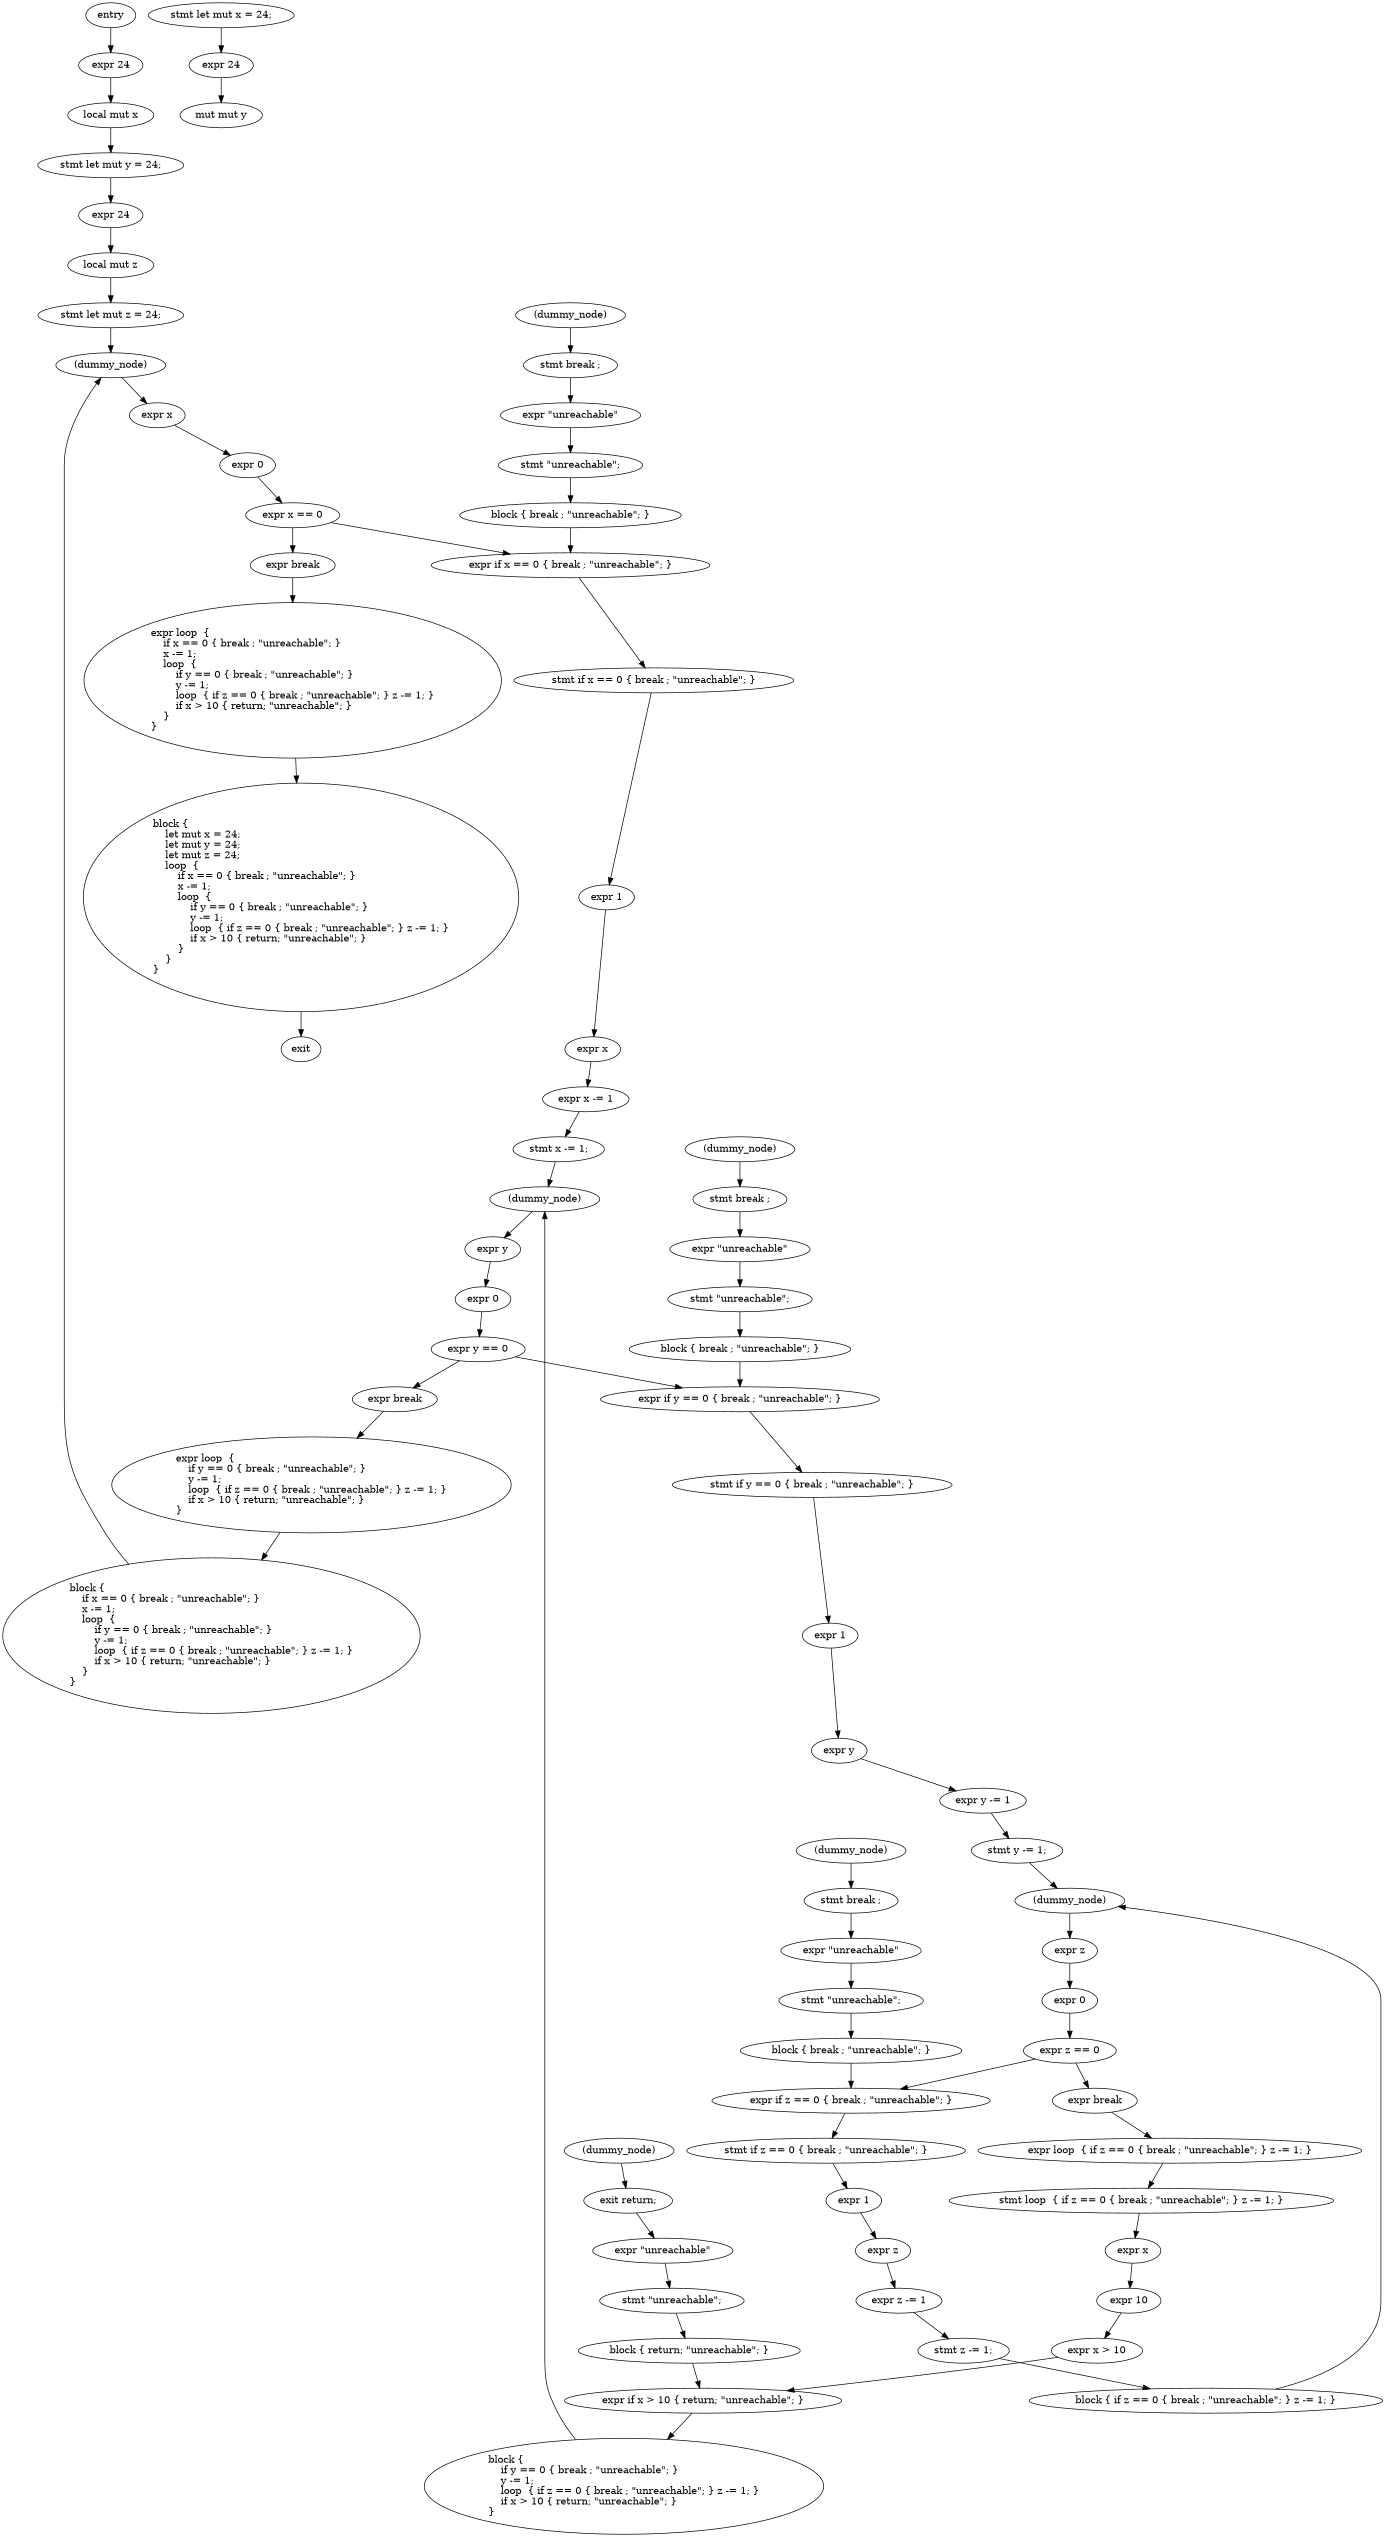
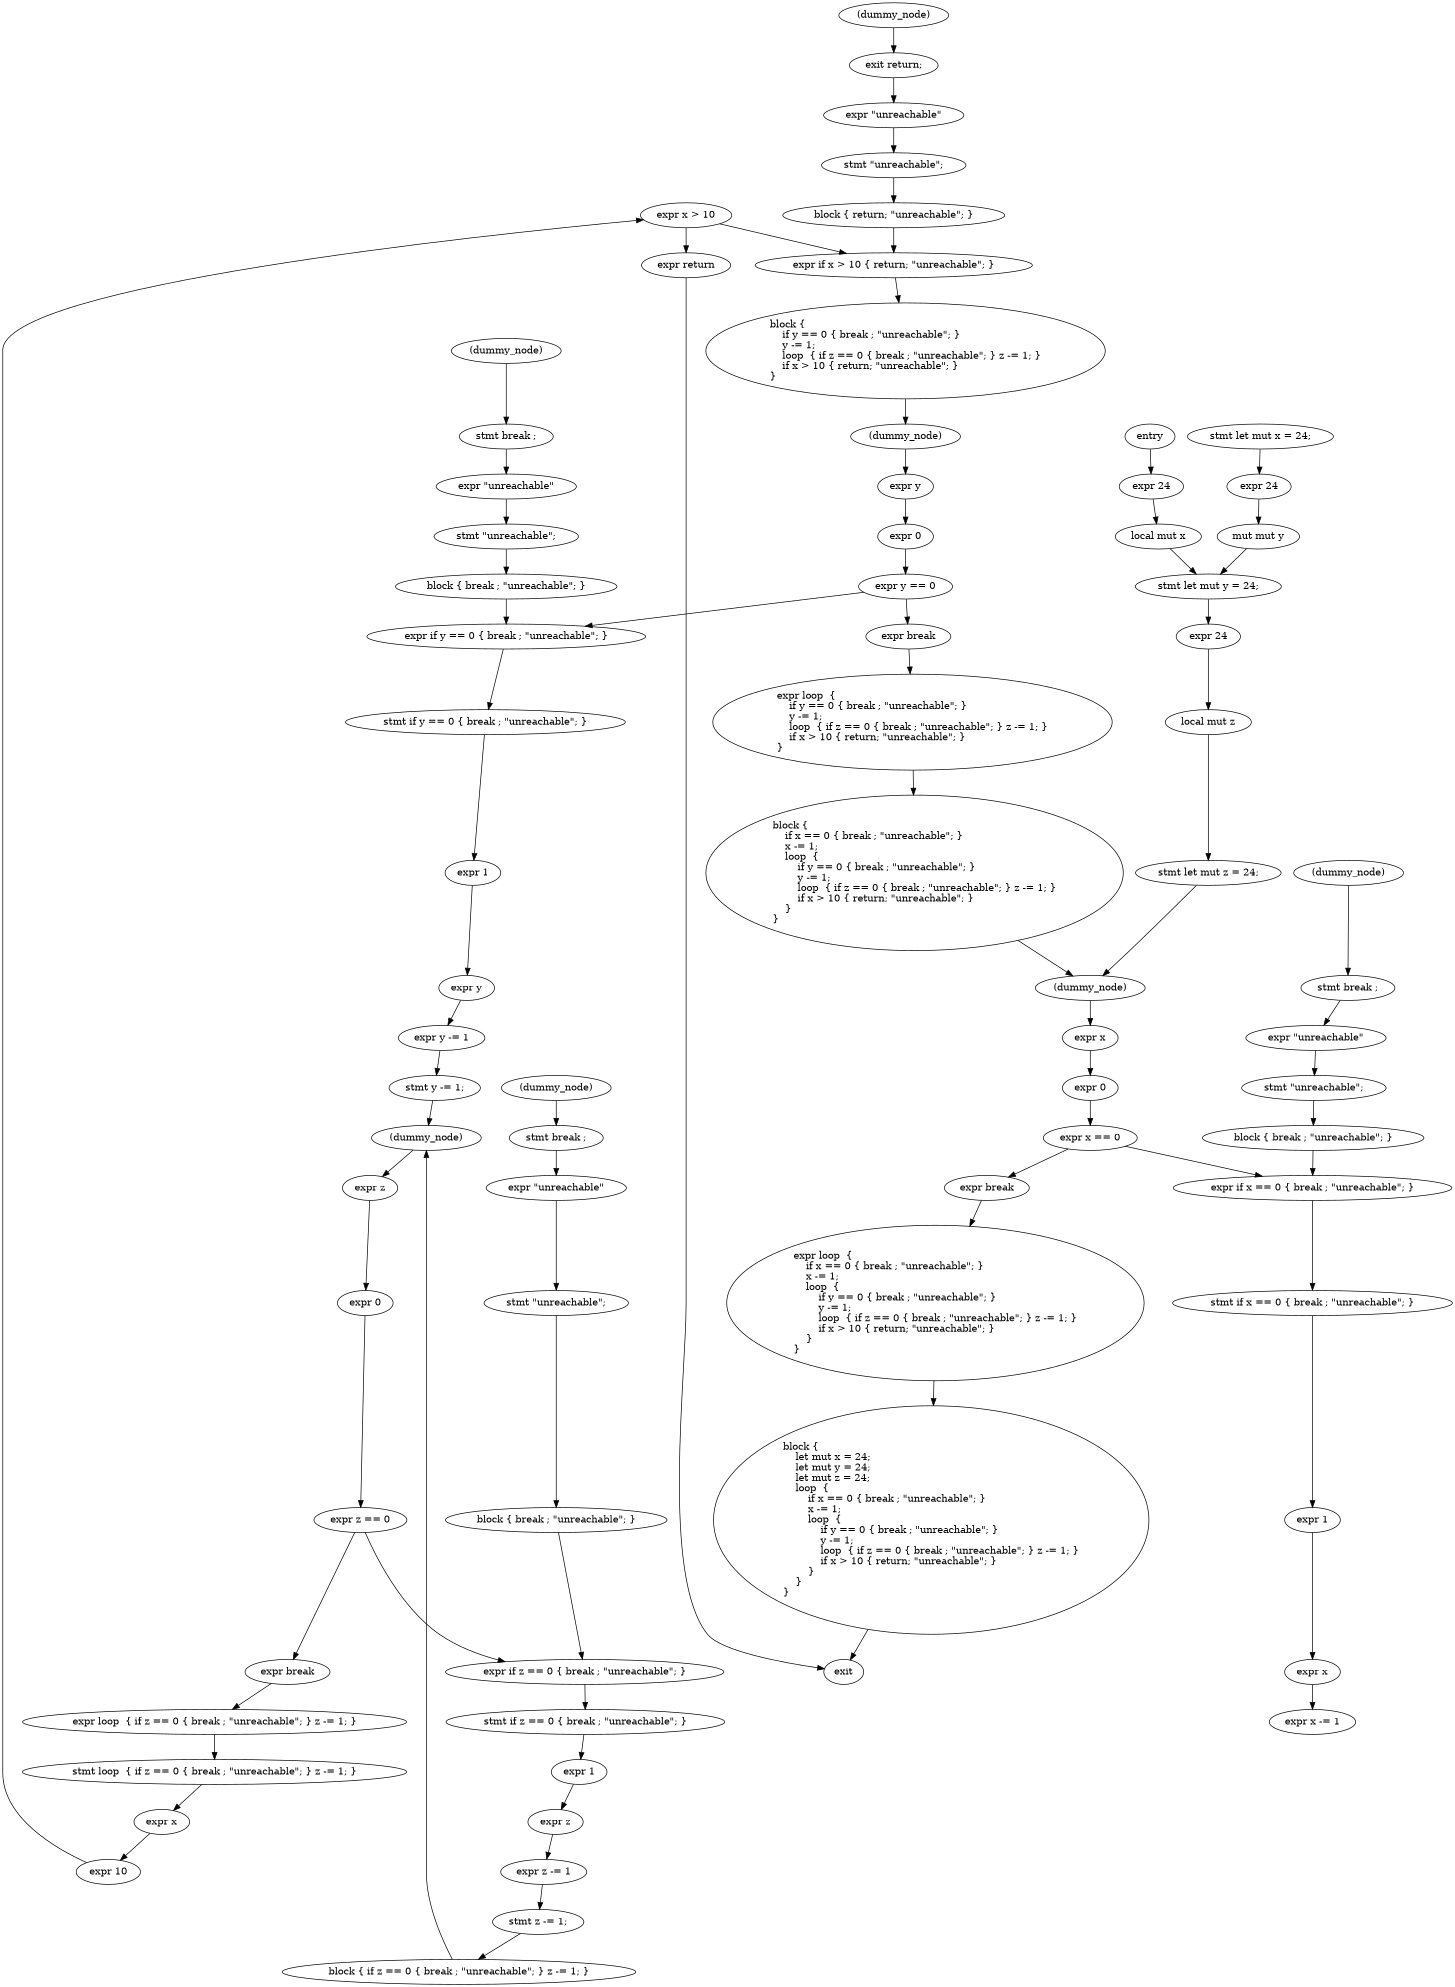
none -> (686, 265)
none -> (1236, 559)
(559, 1149) -> none
